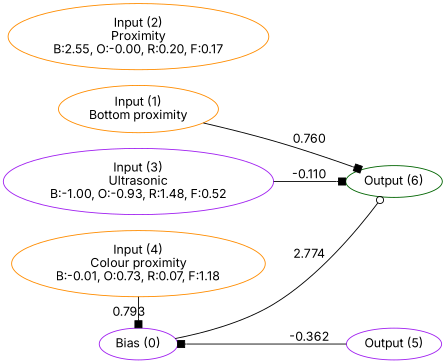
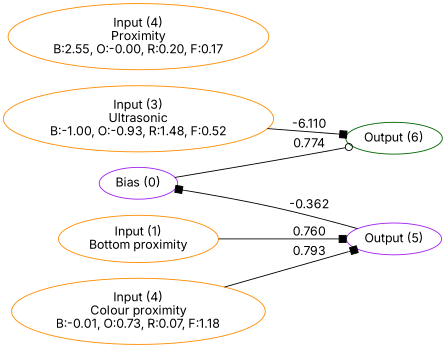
(138, 37) -> (138, 37)
(279, 142) -> (278, 239)
(310, 175) -> (310, 125)
(138, 182) -> (138, 119)
(310, 254) -> (310, 144)
(138, 308) -> (287, 269)
